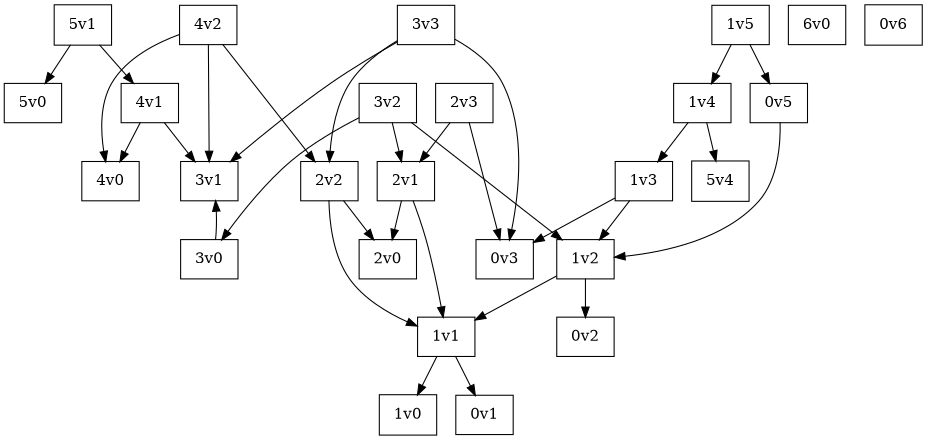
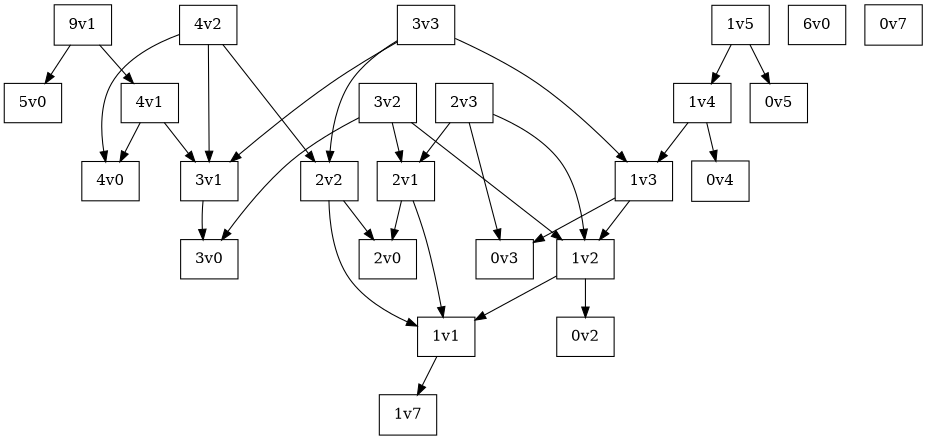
(83, 25) -> (83, 25)
(894, 25) -> (894, 25)
(515, 123) -> (543, 87)
(720, 181) -> (720, 181)
(734, 222) -> (557, 157)
(216, 226) -> (202, 215)
(408, 415) -> (408, 415)
(484, 415) -> none
